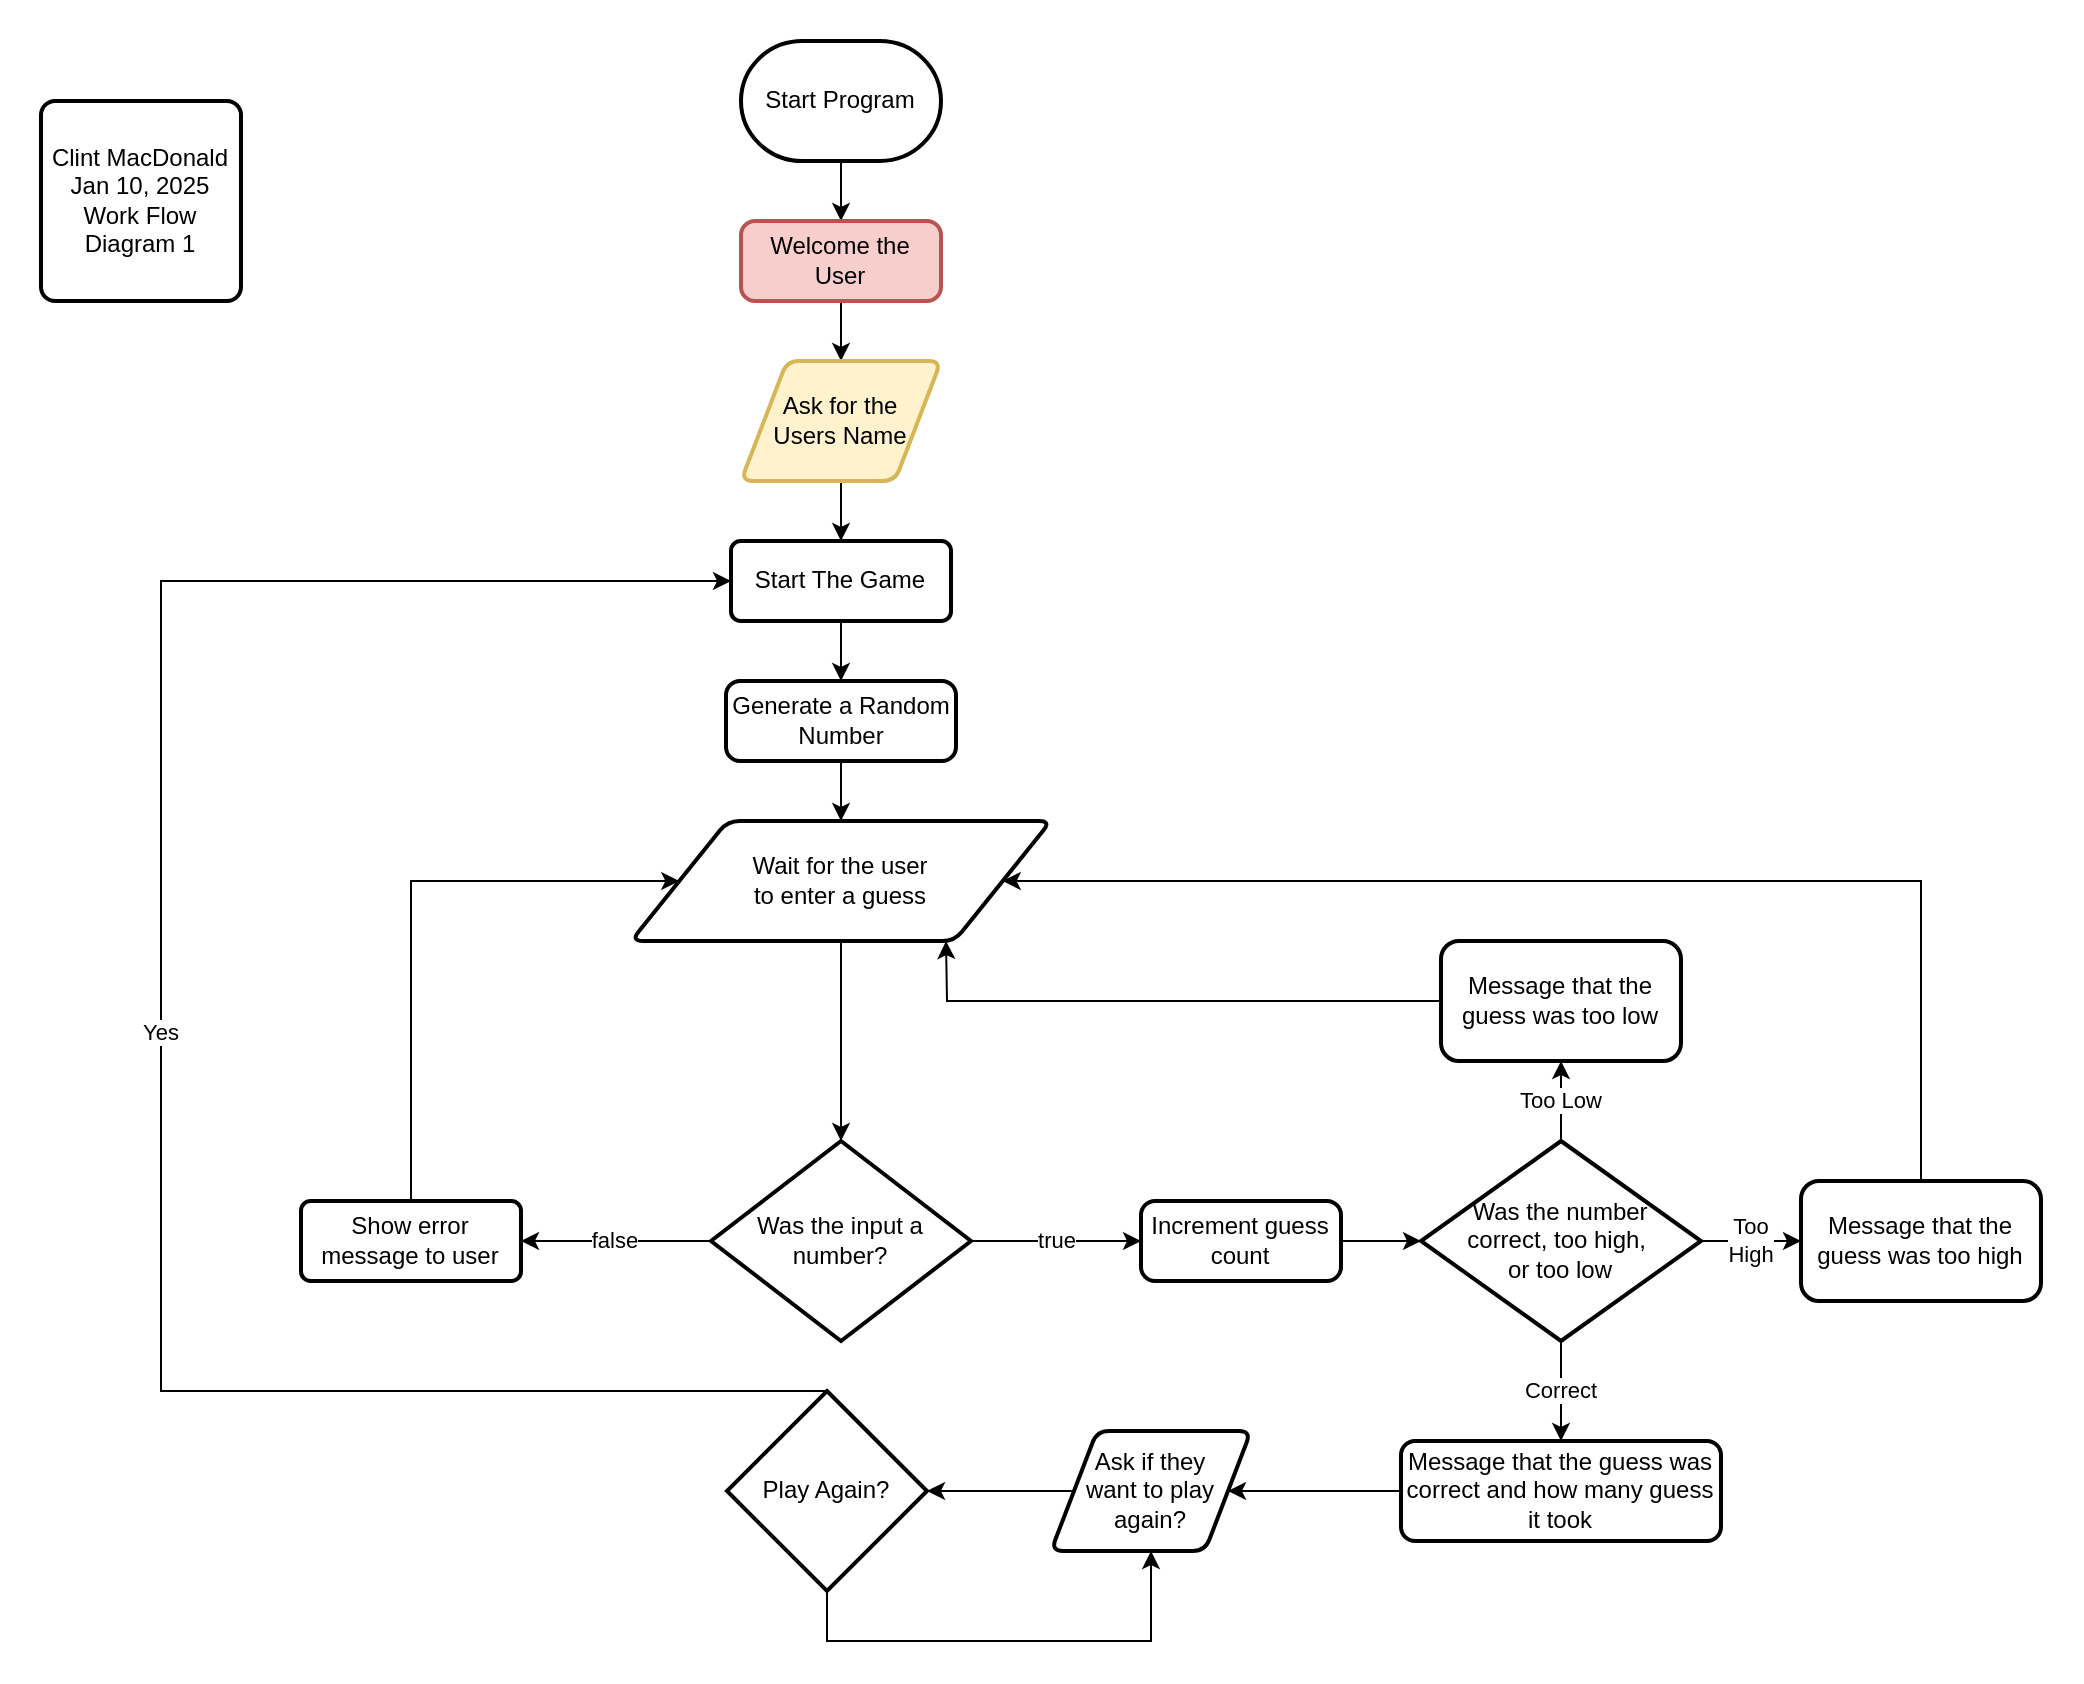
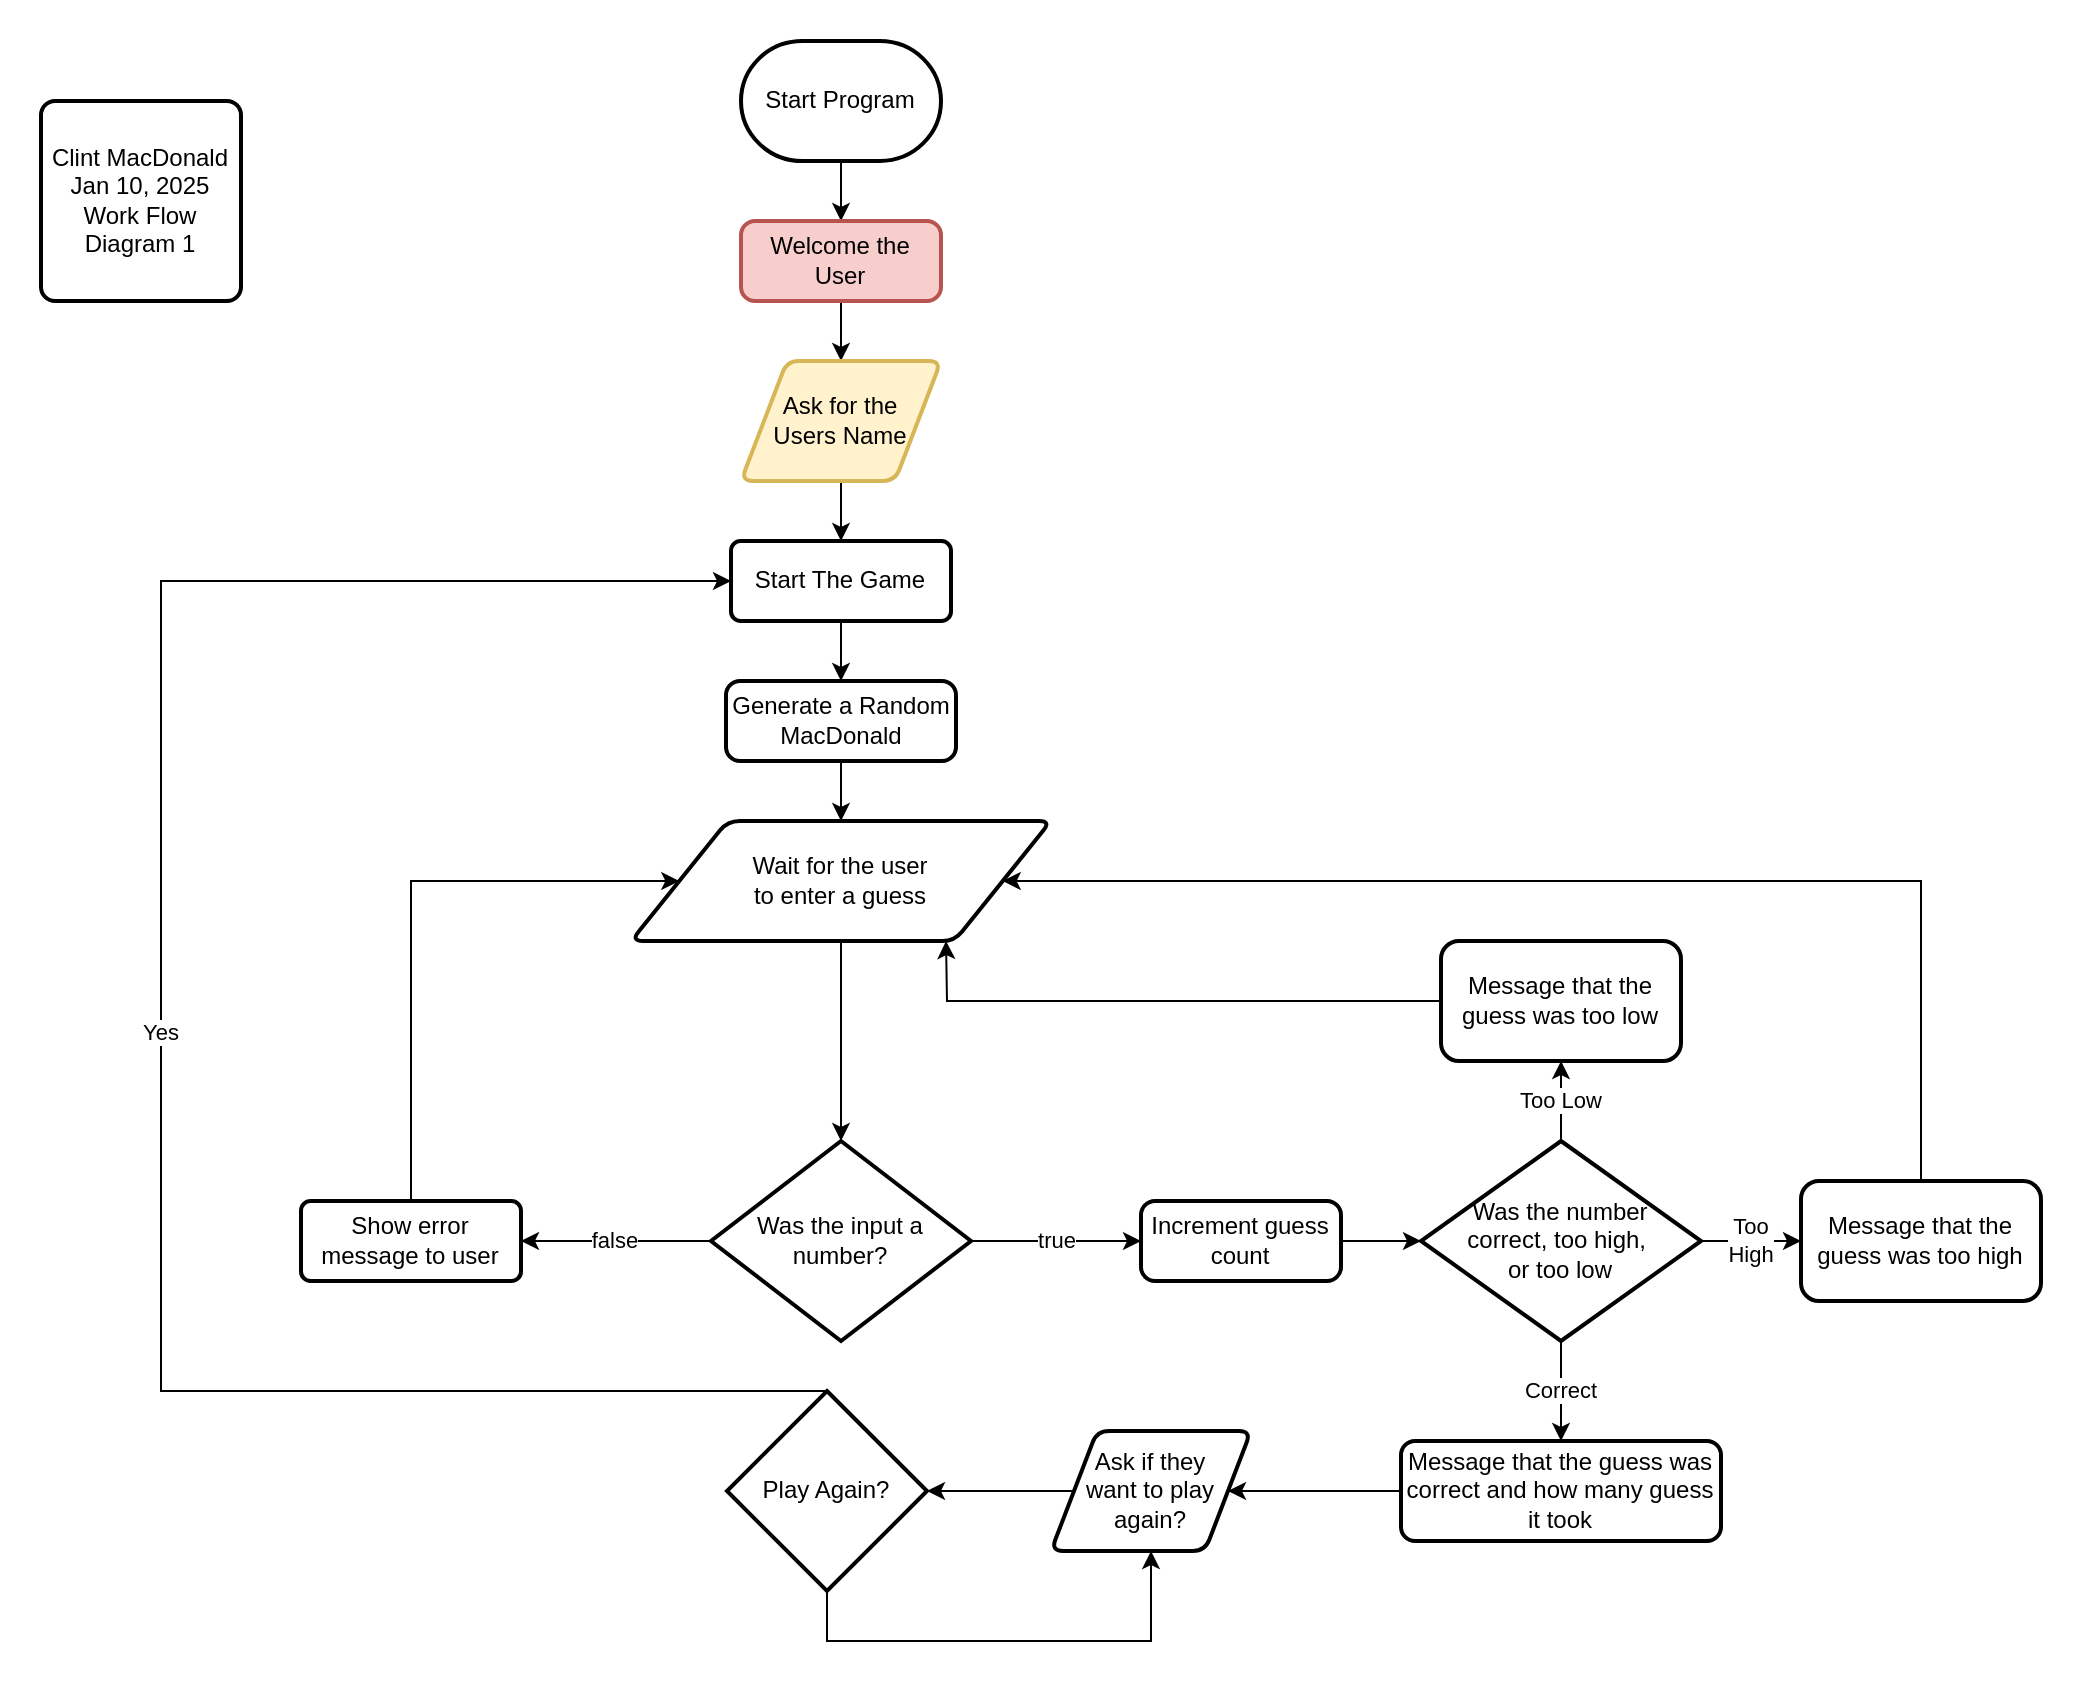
(842, 721) -> (842, 721)
